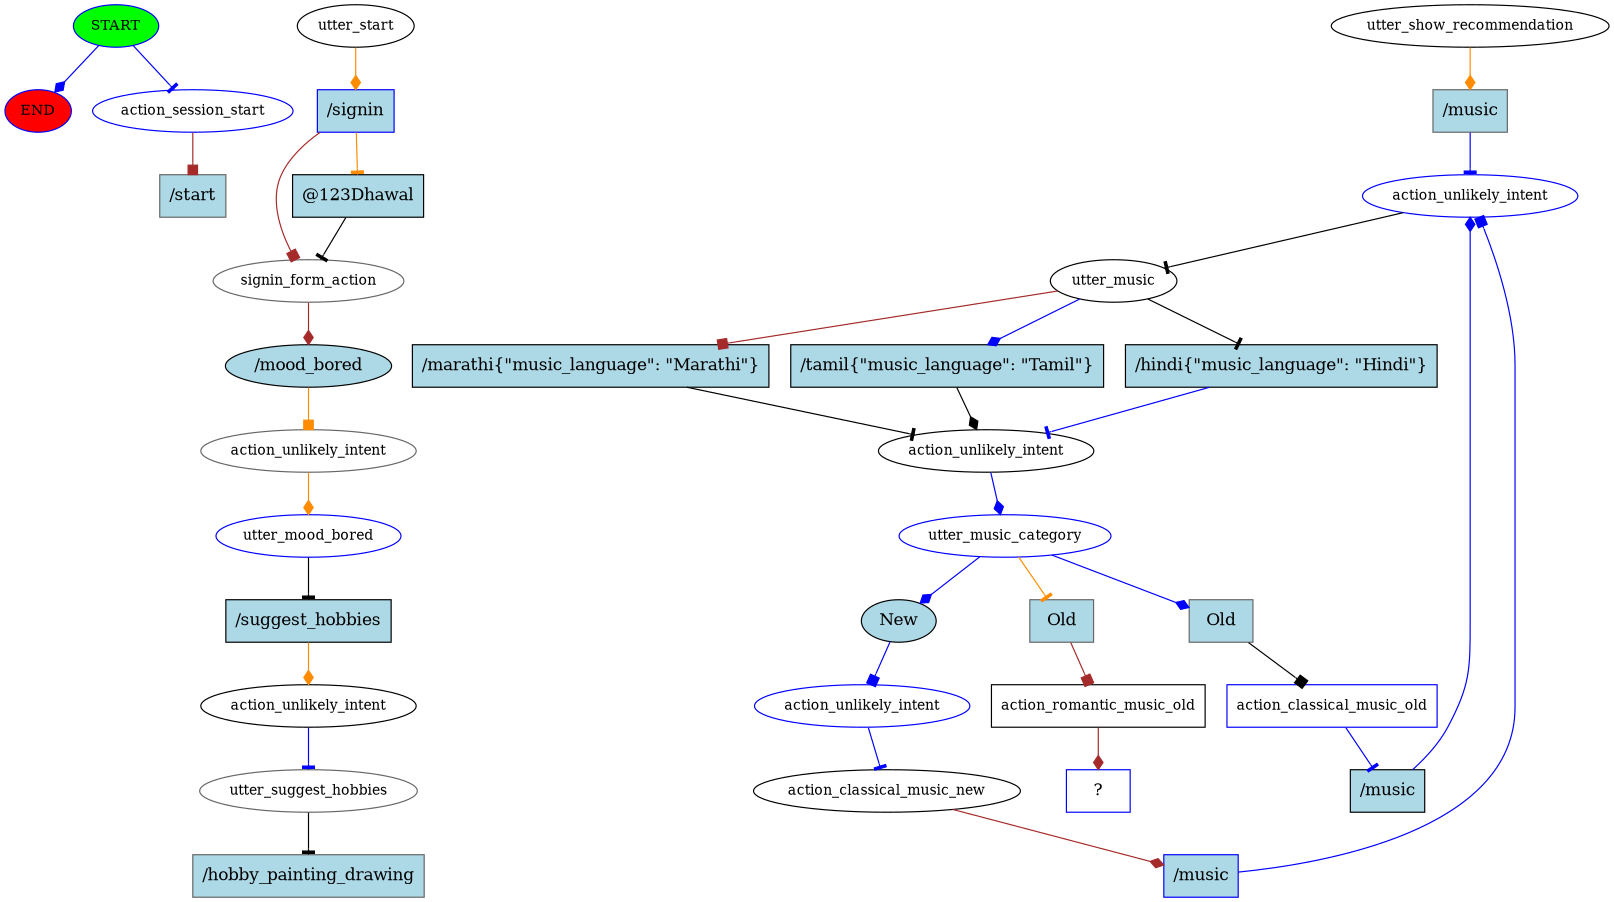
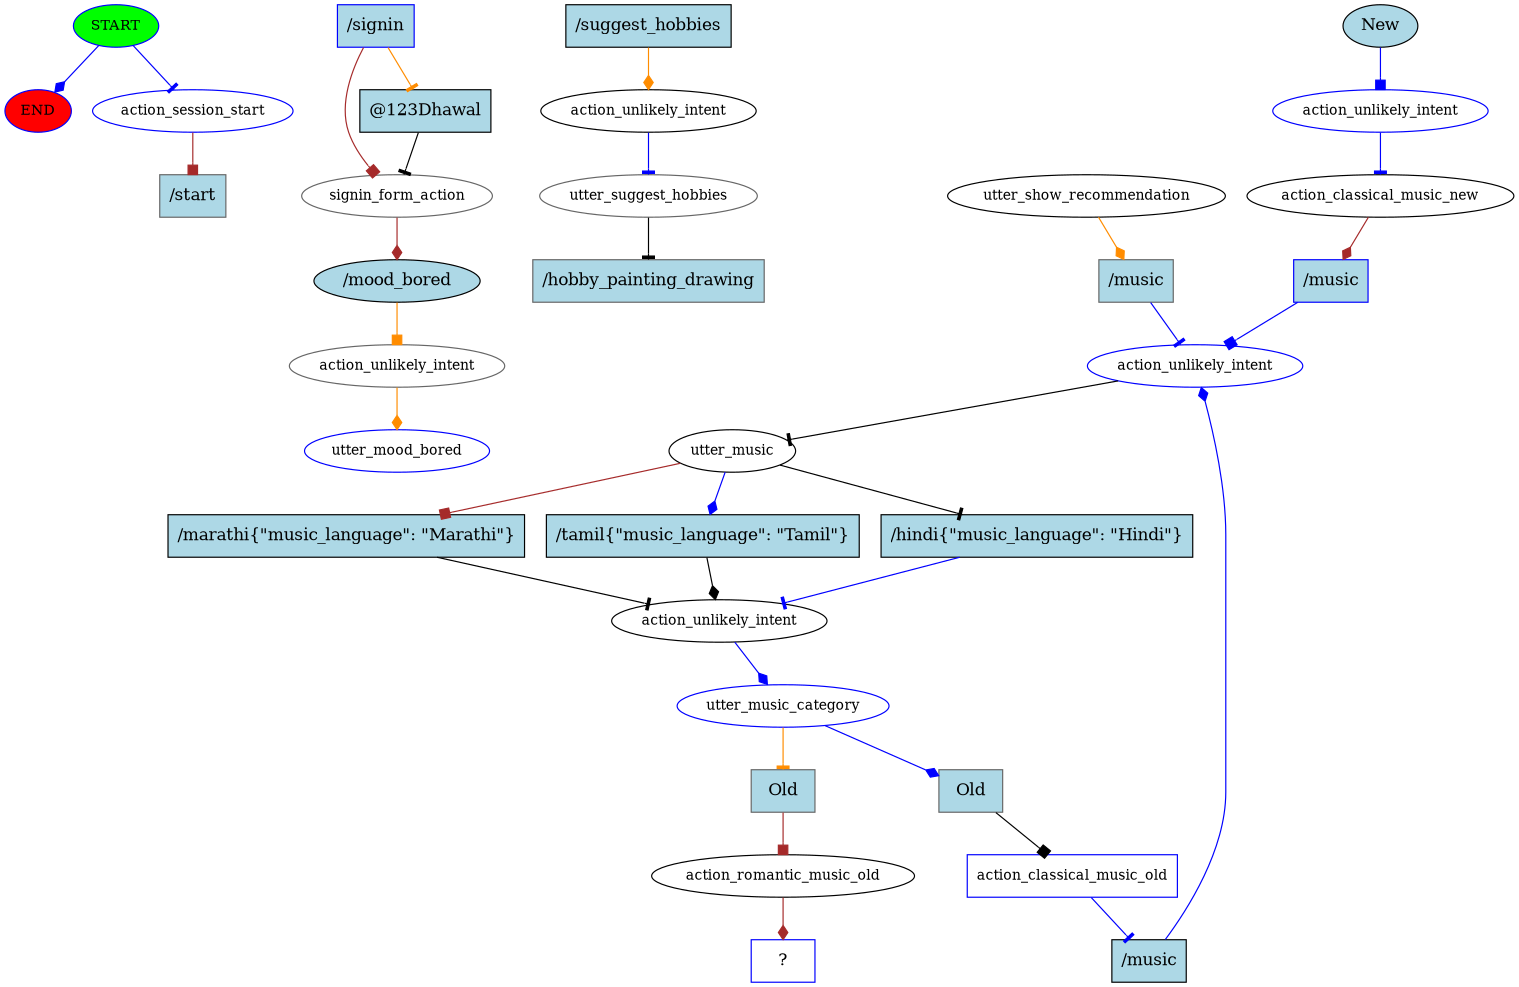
(356, 26) -> none
(309, 576) -> none
(956, 576) -> none
(1098, 706) -> (783, 876)
